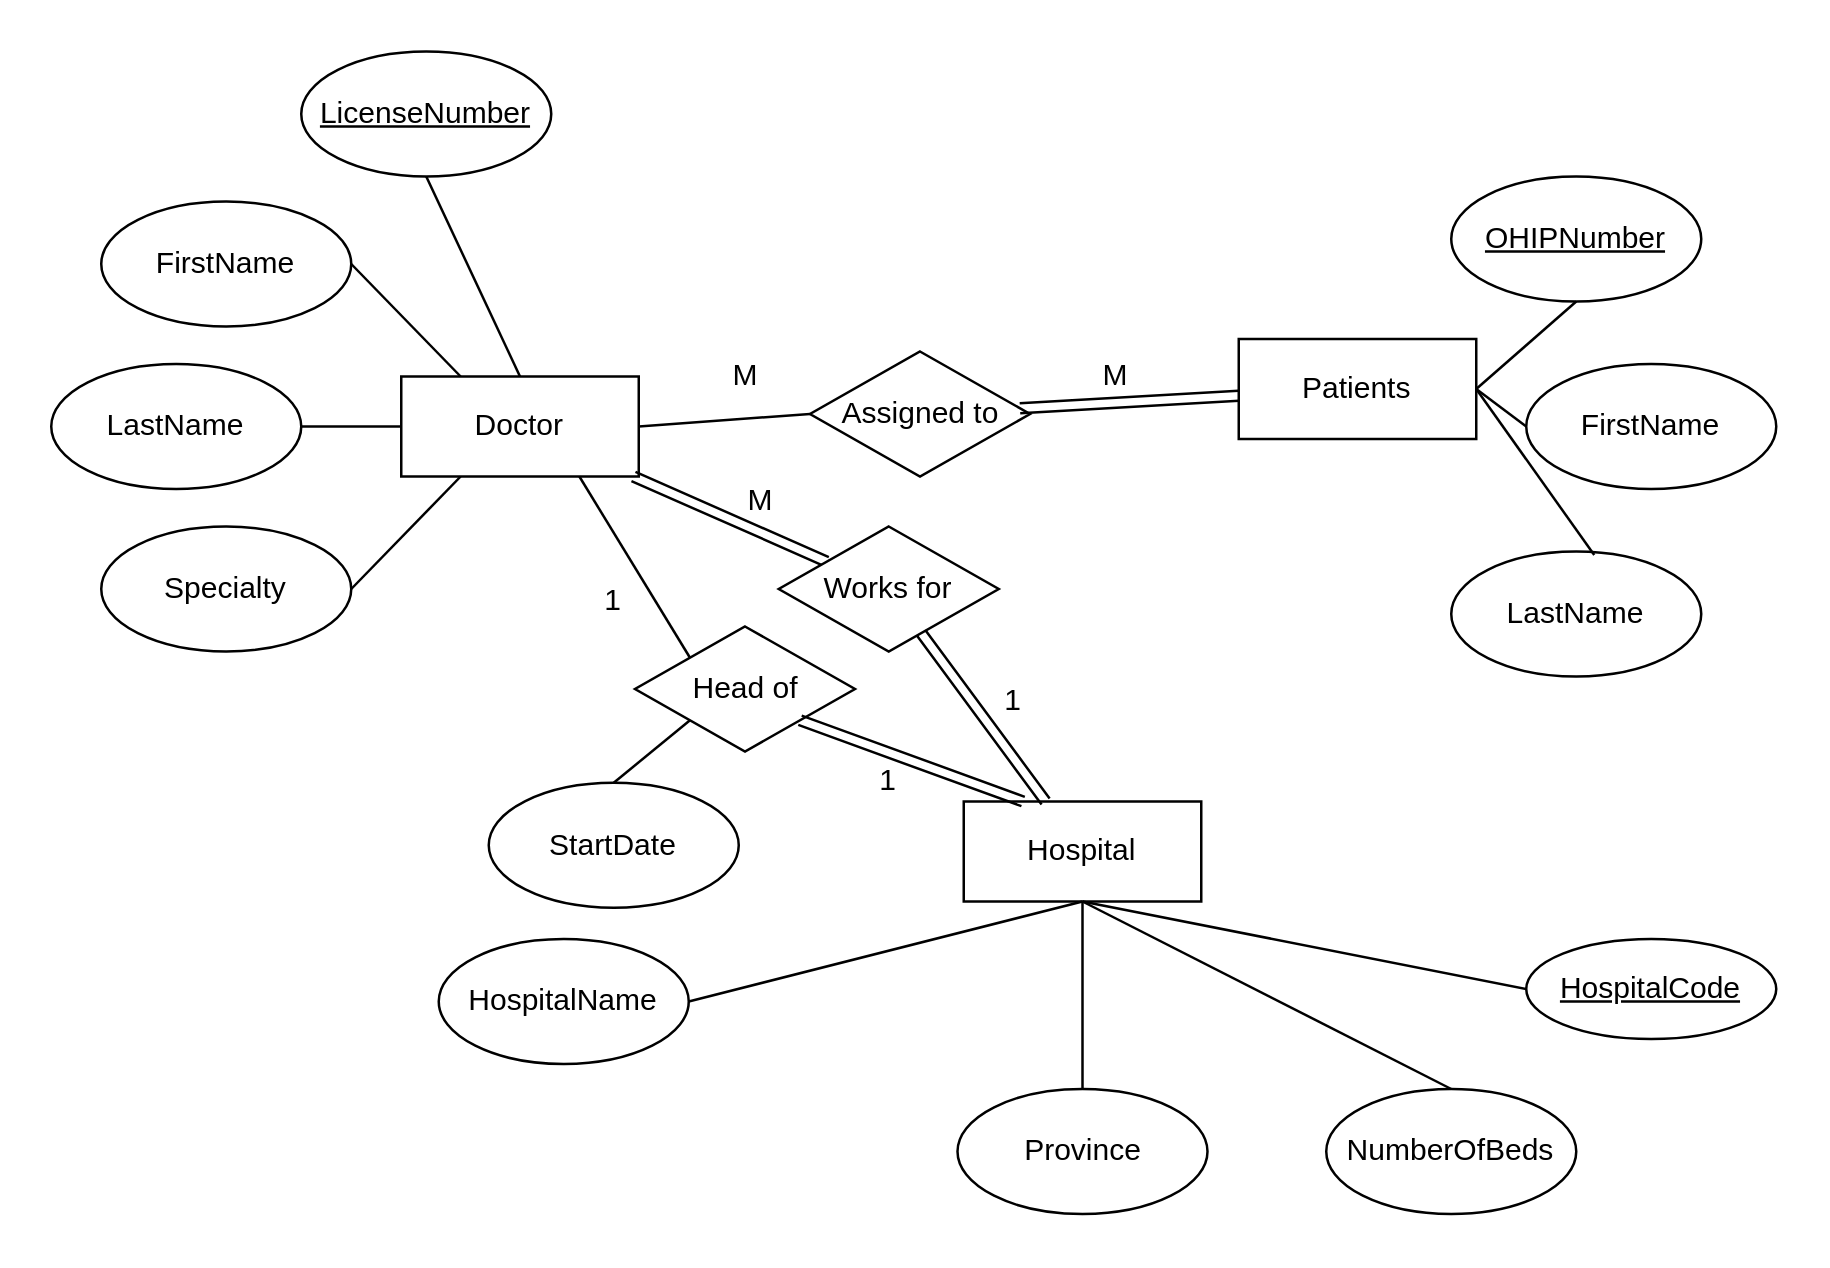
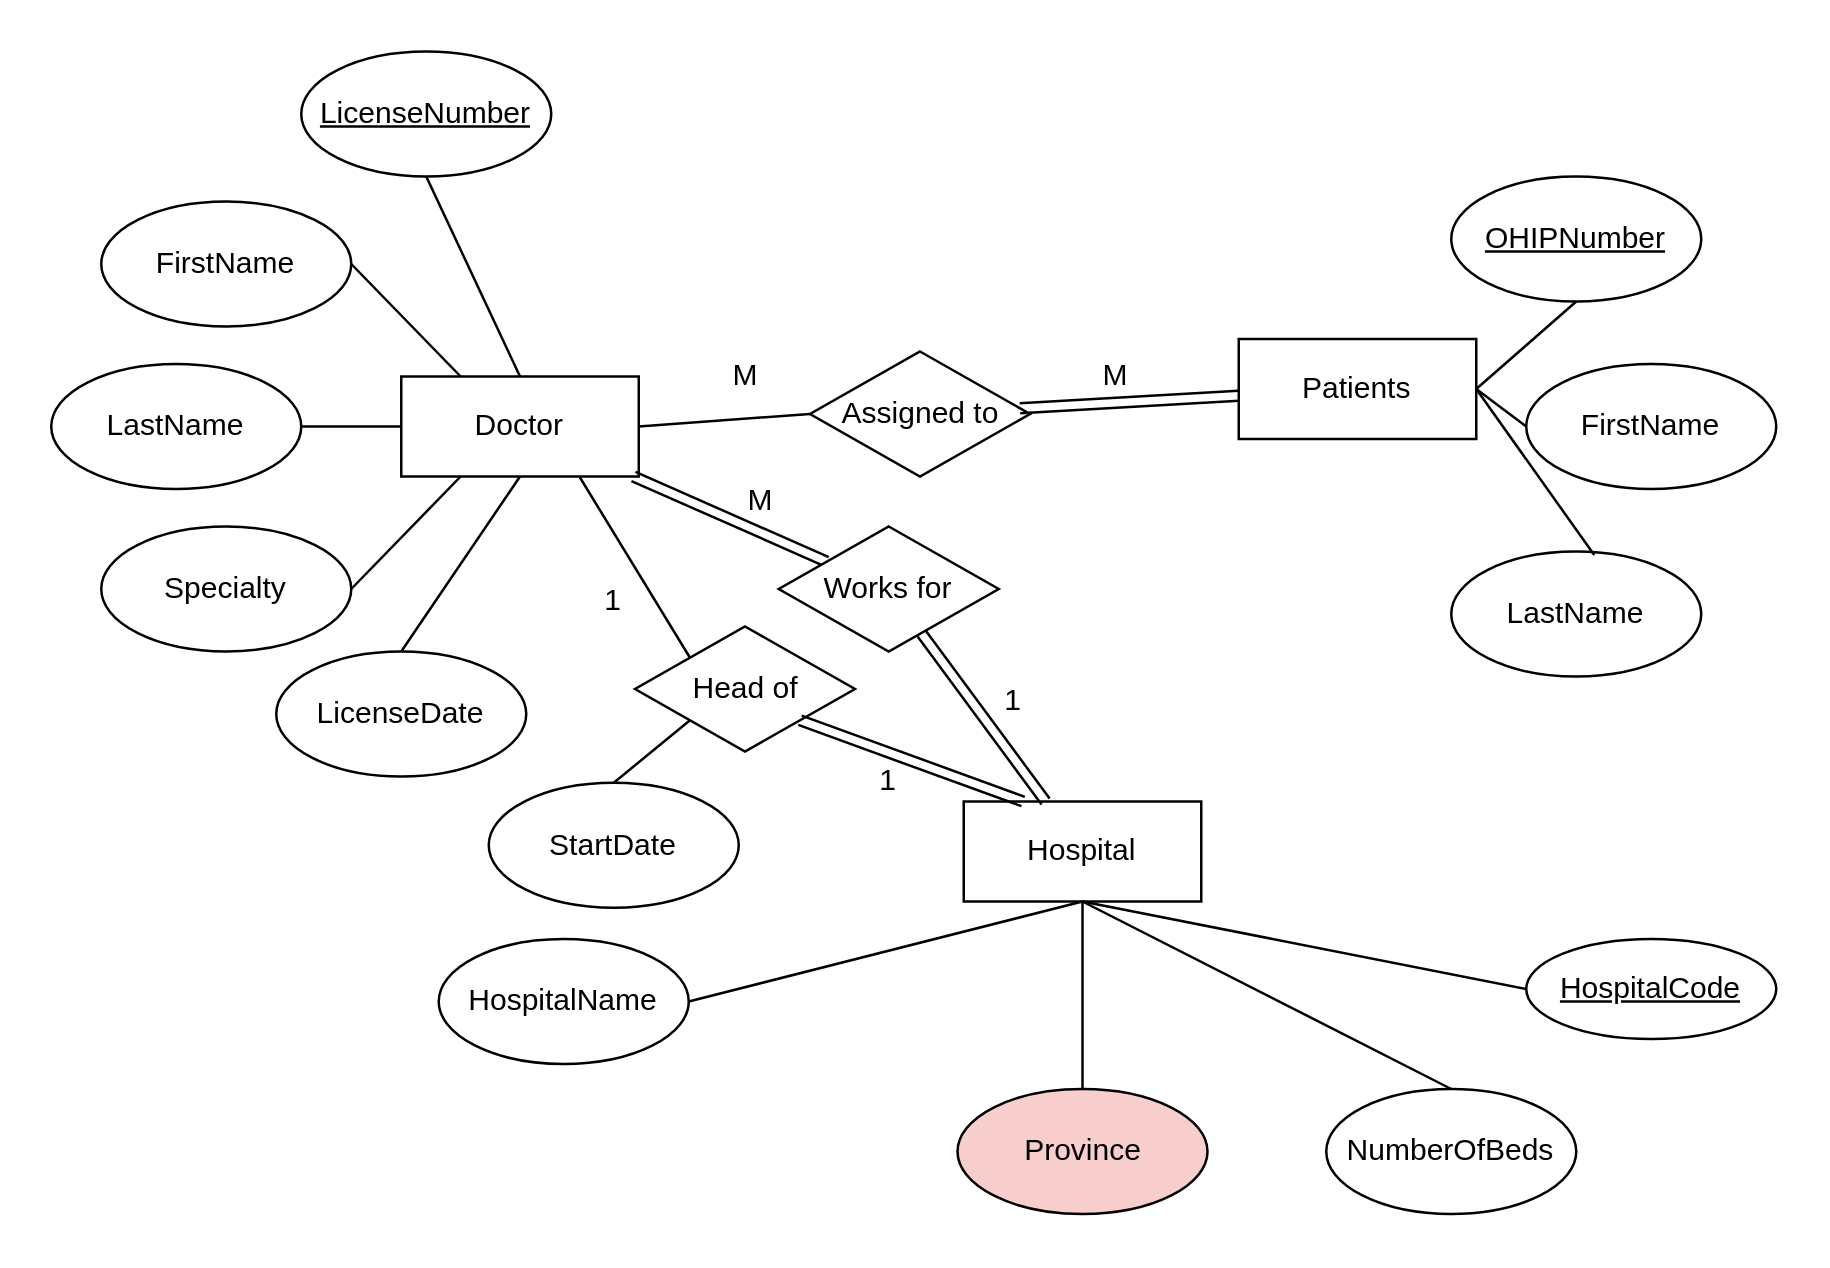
none -> (460, 564)
none -> (401, 714)
(1083, 1151) -> (1083, 1151)
